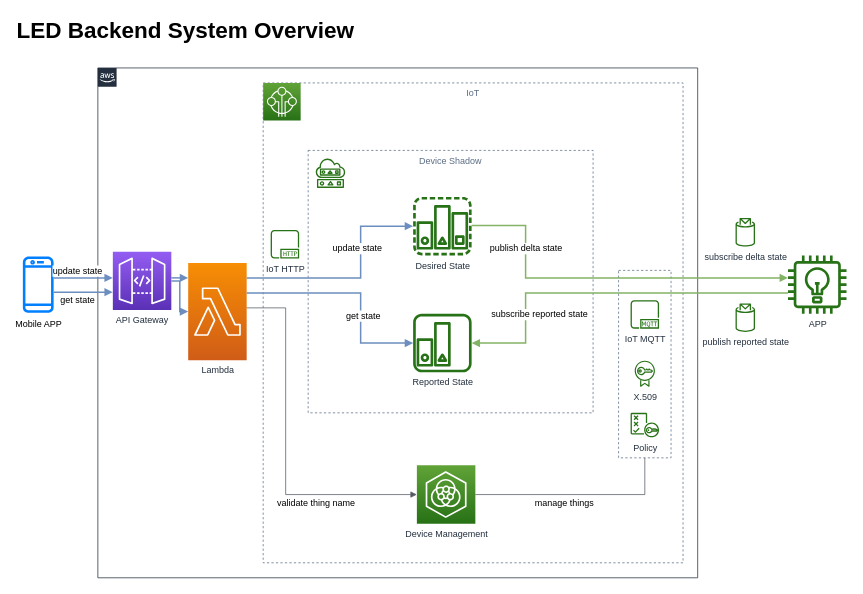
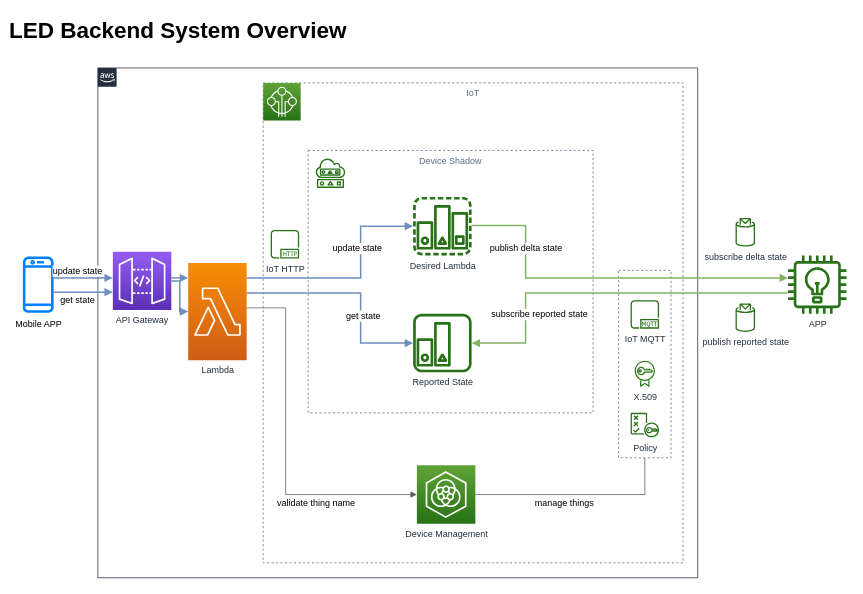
(192, 30) -> (184, 30)
(443, 266) -> (443, 266)
